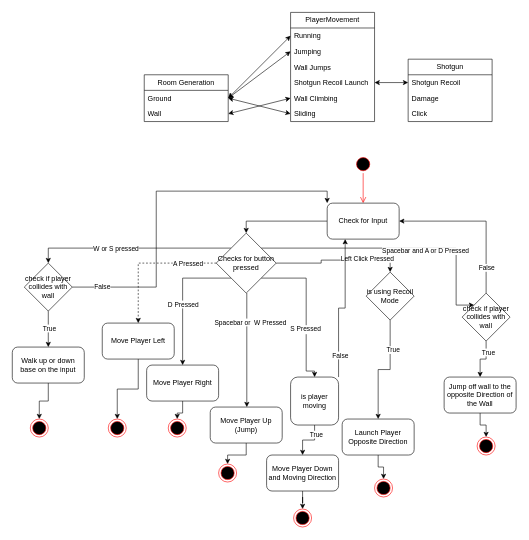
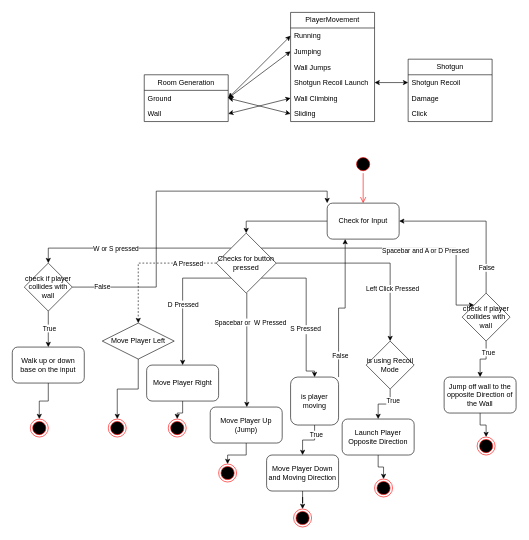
(390, 296) -> (390, 365)
(138, 341) -> (138, 341)
